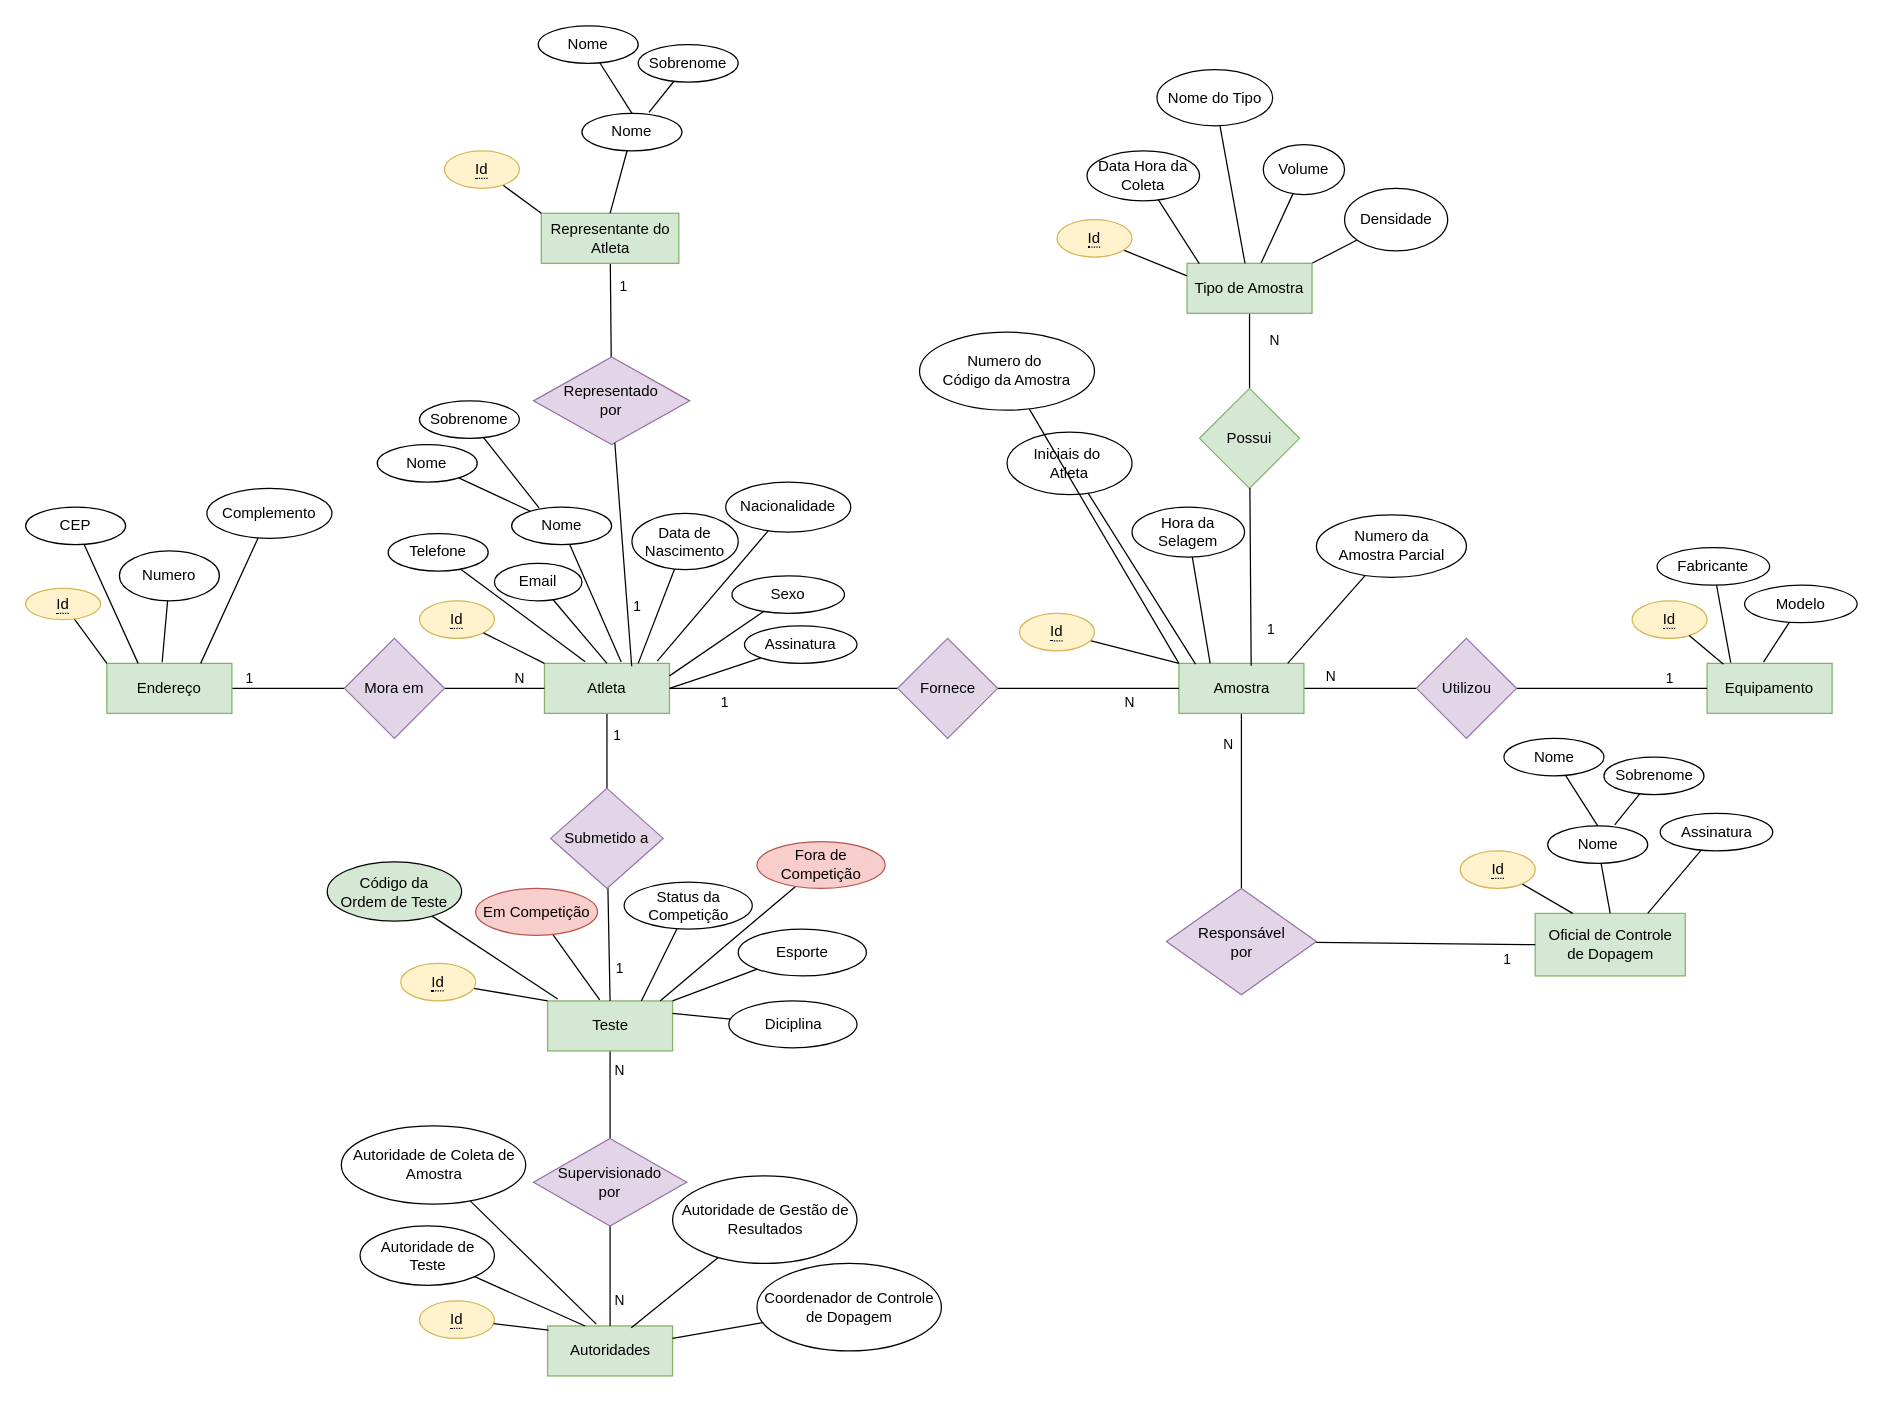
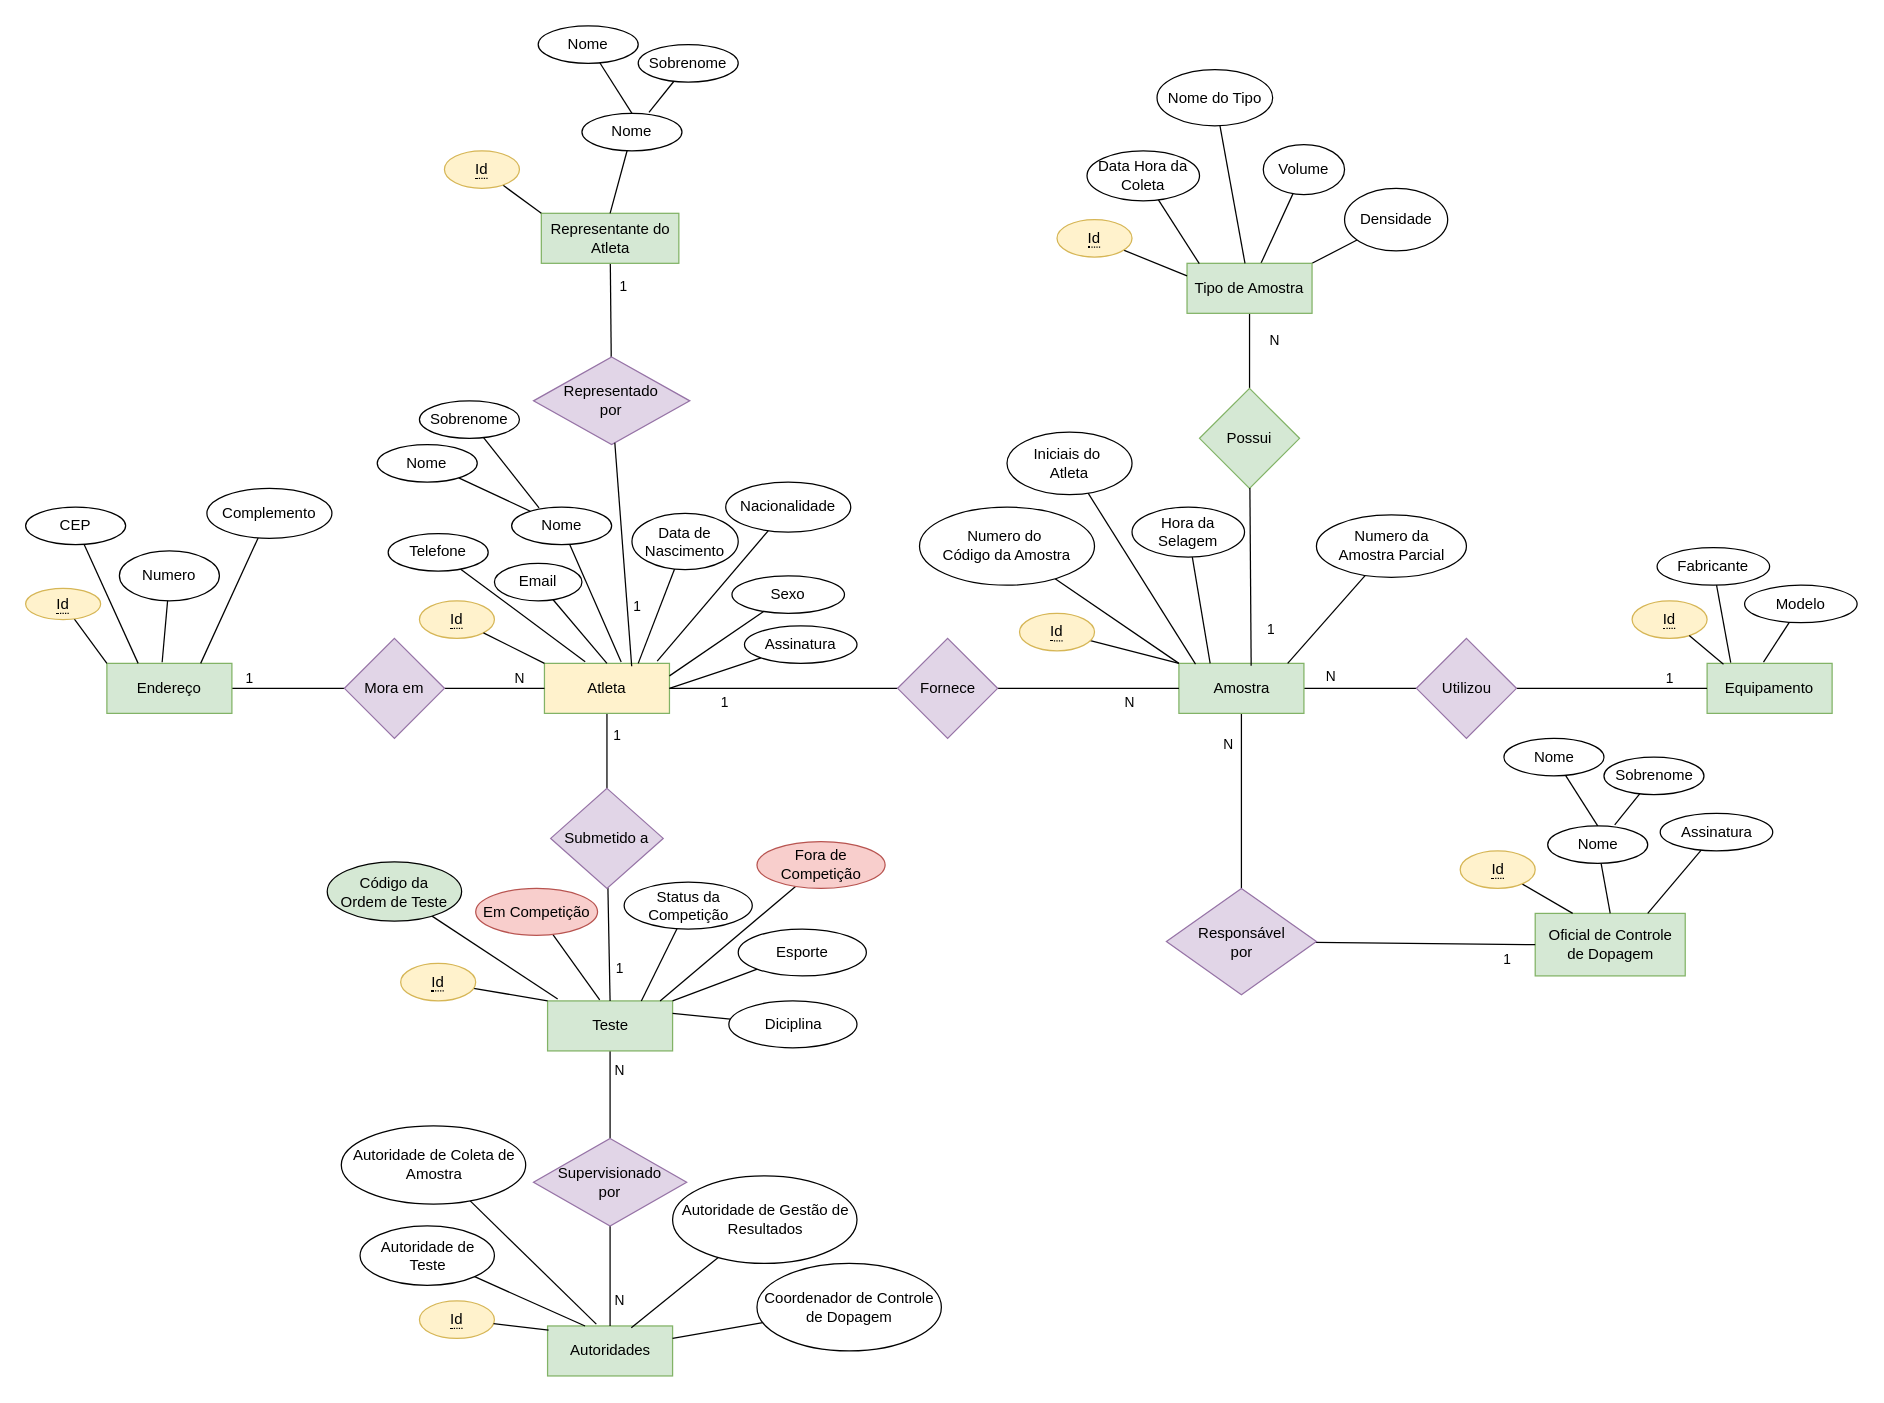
(1007, 371) -> (1007, 546)
(607, 688) -> (607, 688)
